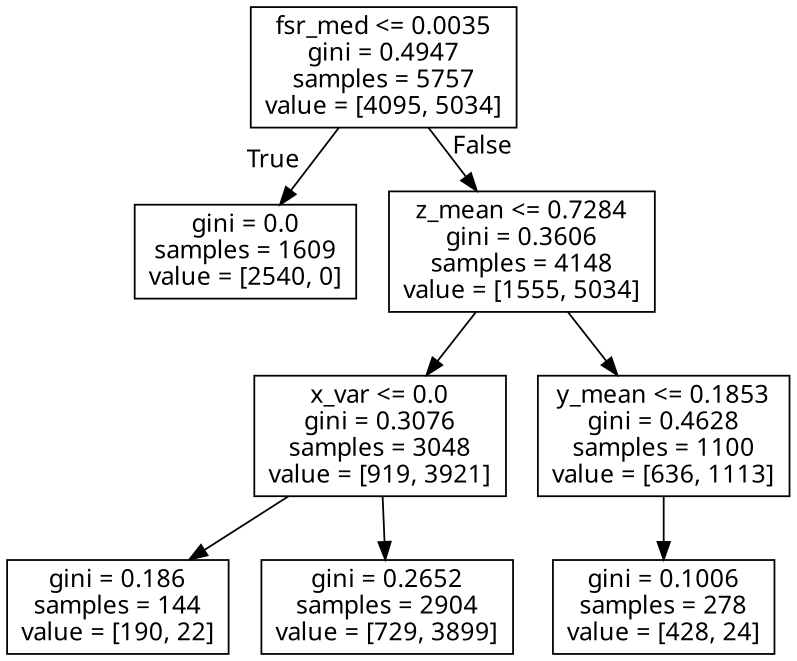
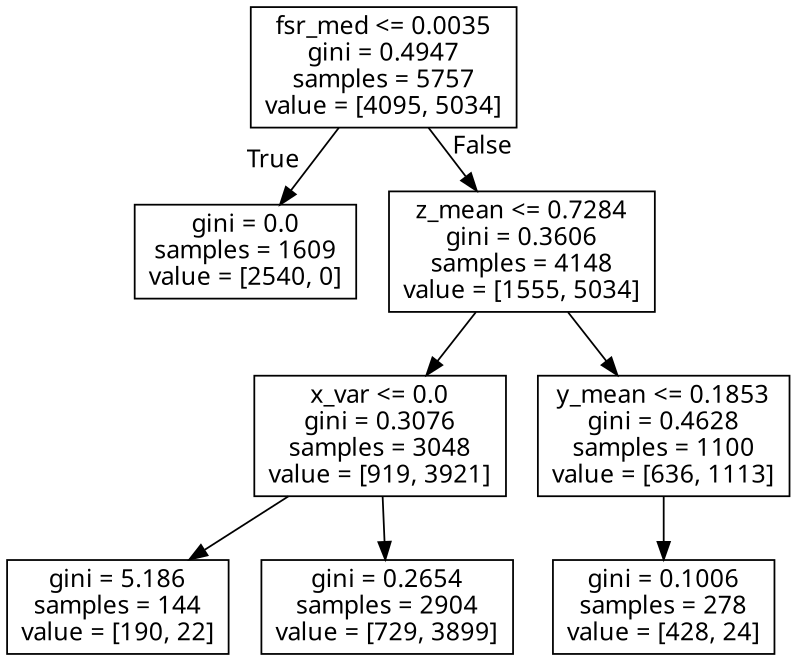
(118, 607) -> (118, 607)
(387, 607) -> (387, 607)
